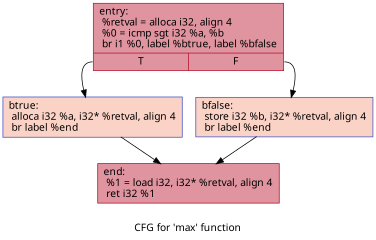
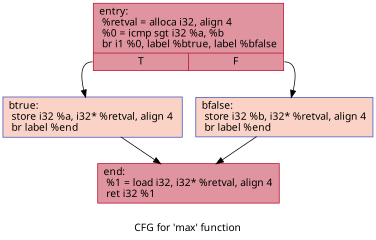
(93, 117) -> (91, 117)
